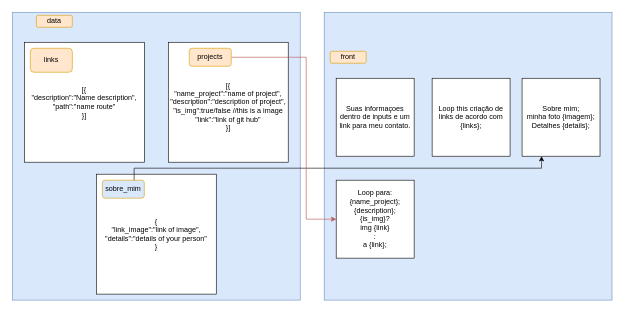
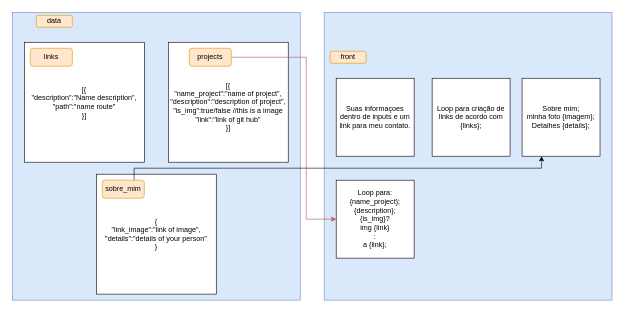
(51, 60) -> (51, 57)
(471, 117) -> (471, 117)
(123, 189) -> (123, 189)
